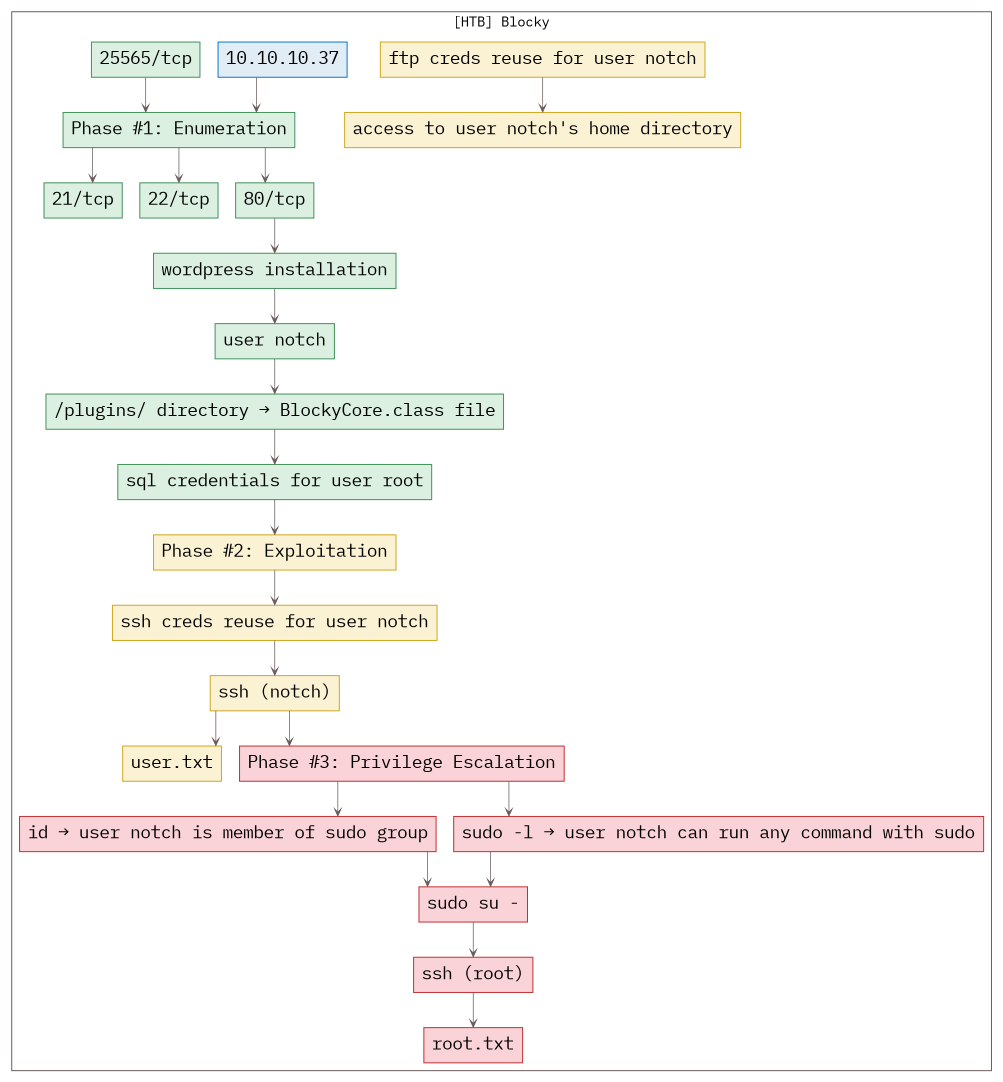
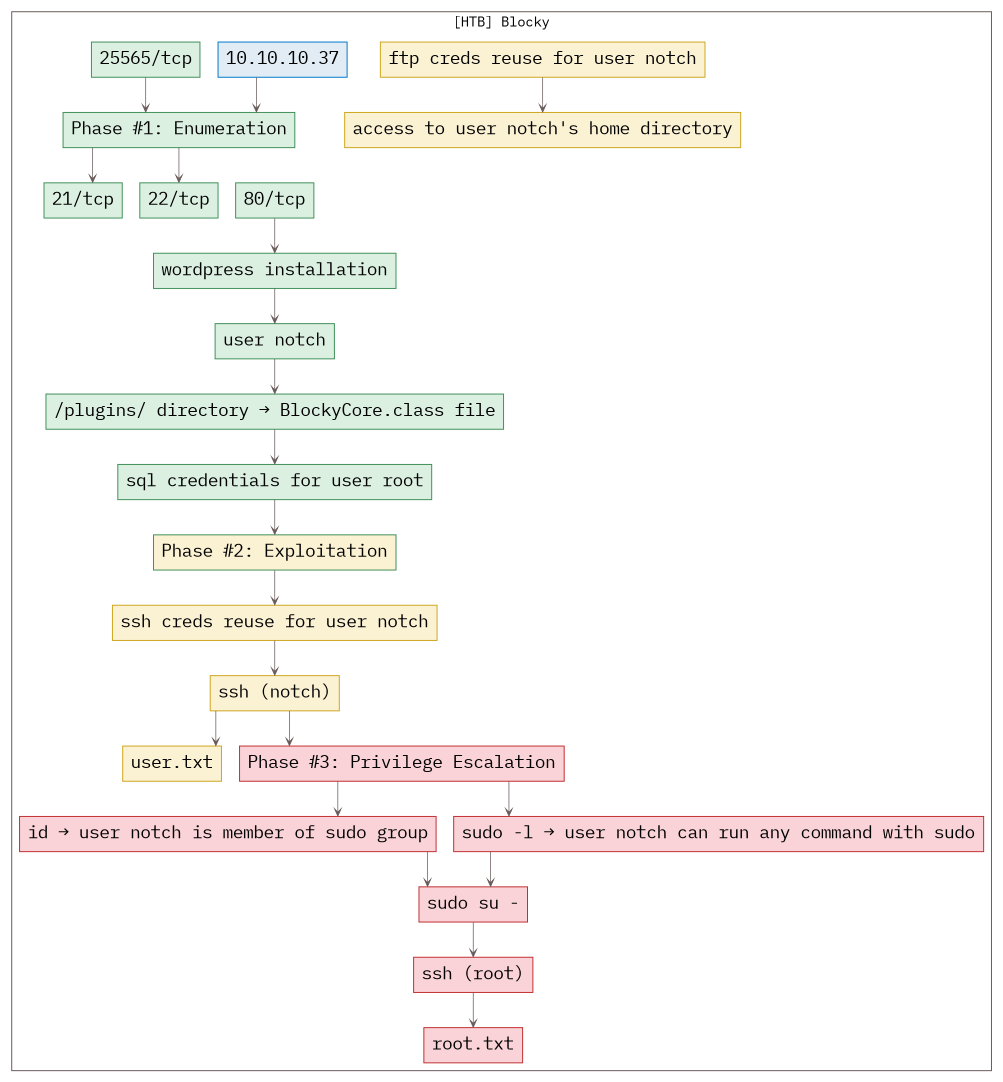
(265, 161) -> none
(275, 552) -> (275, 552)
